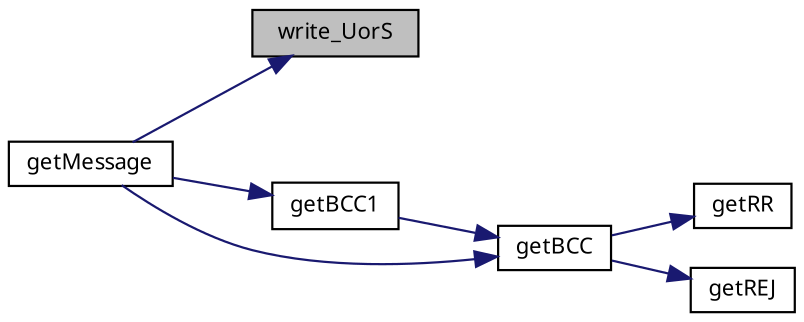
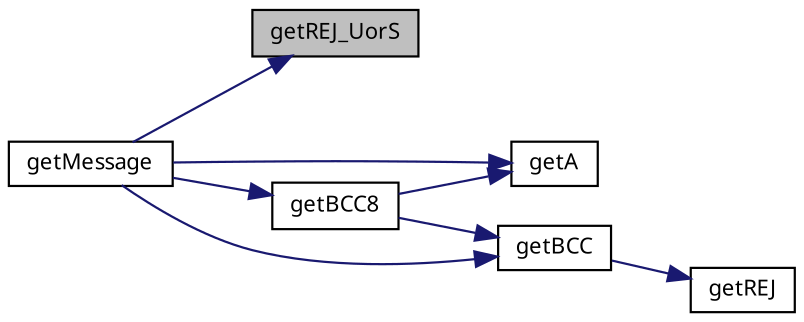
(335, 33) -> (335, 33)
none -> (555, 164)
(335, 206) -> (335, 206)
(743, 206) -> none
